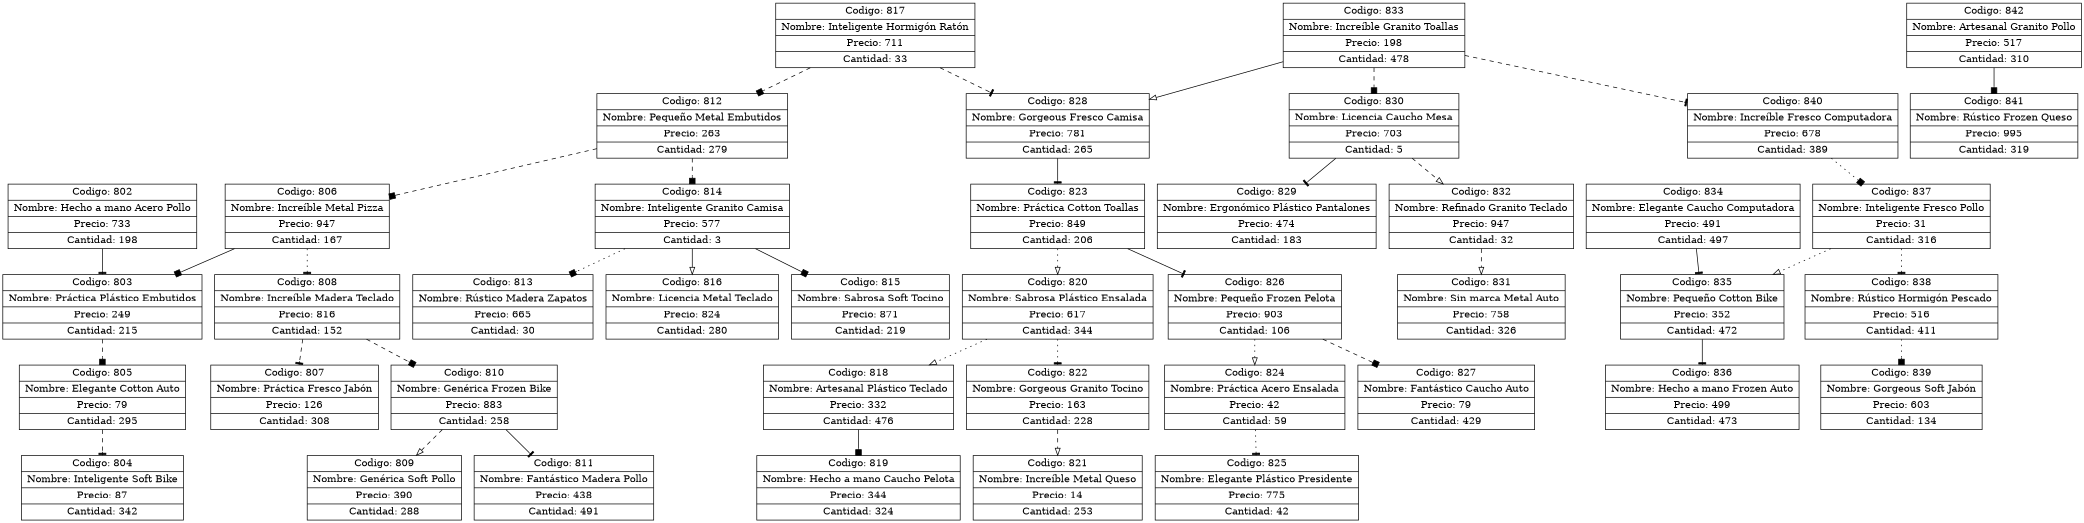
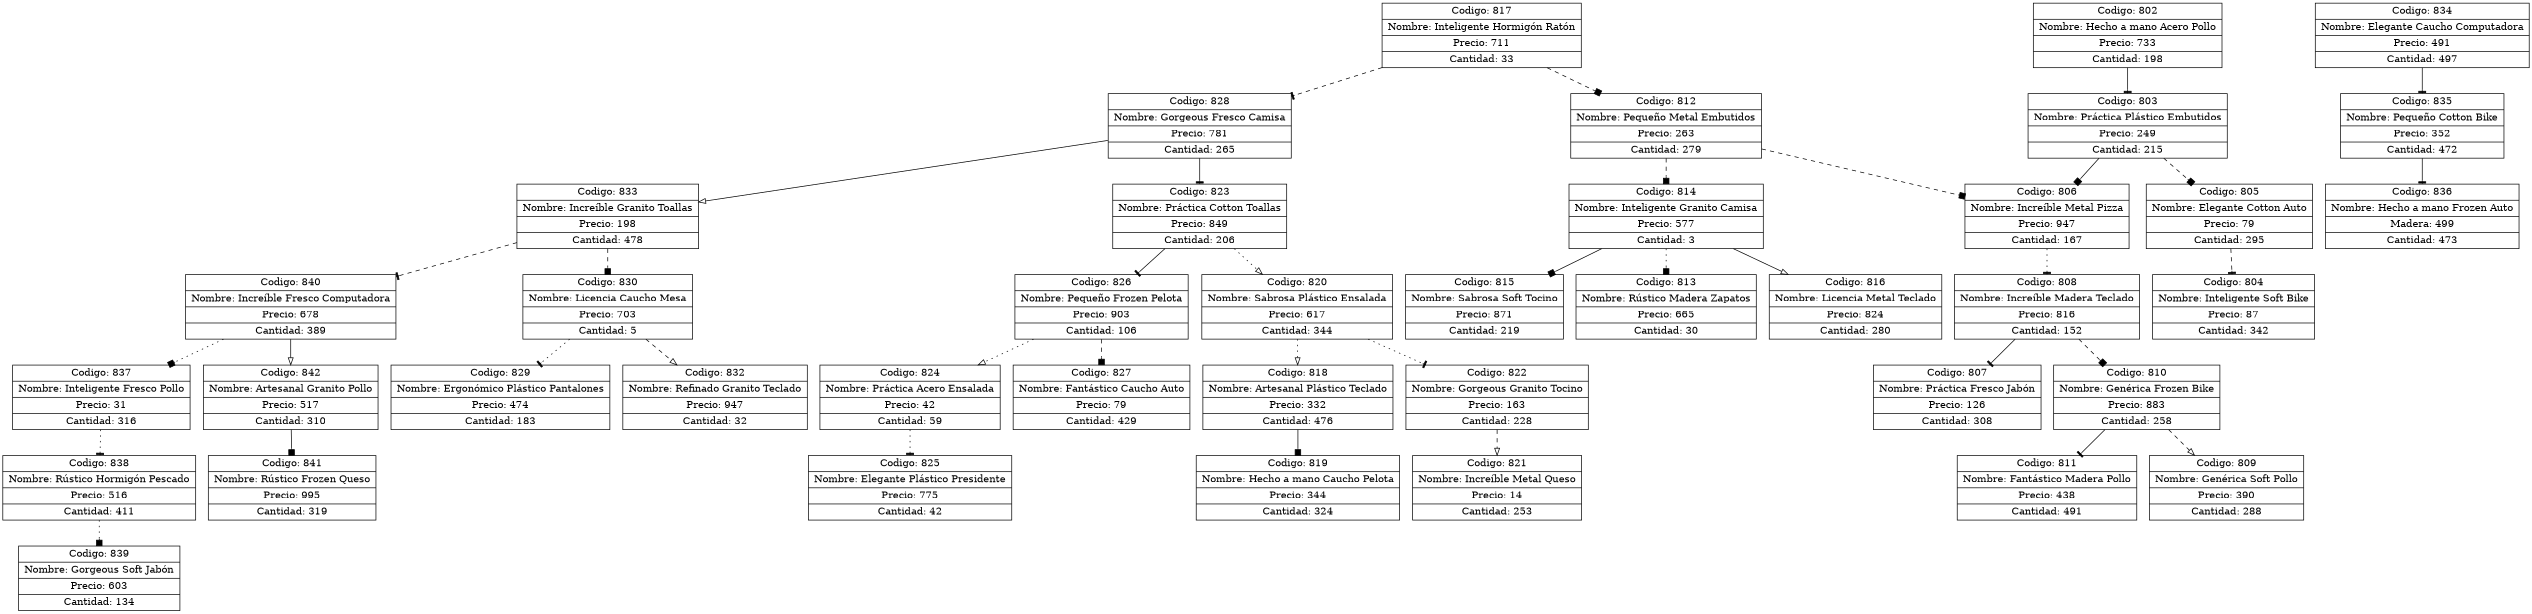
(1220, 80) -> (907, 171)
(1322, 170) -> (556, 351)
(208, 260) -> (2090, 168)
(1805, 260) -> none
(1481, 307) -> none
none -> (291, 348)
(301, 350) -> (2003, 351)
(1702, 405) -> (2422, 224)
